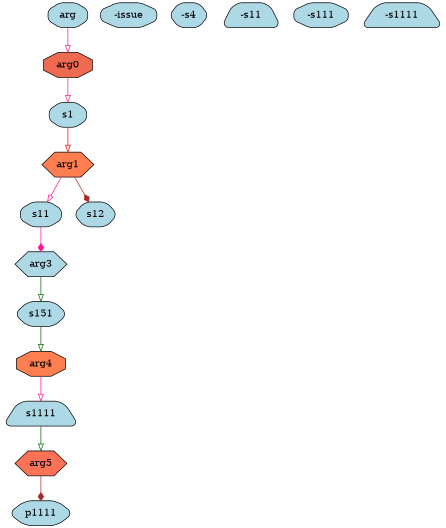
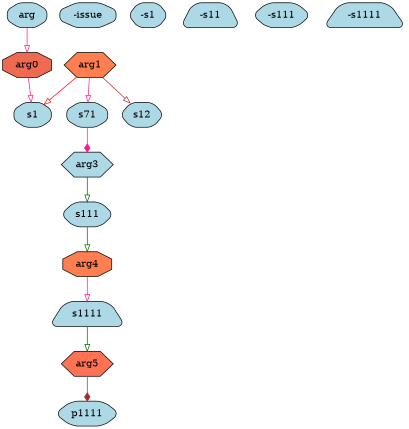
(189, 15) -> (148, 15)
(321, 15) -> (282, 15)
(68, 136) -> (63, 89)
(80, 186) -> (114, 88)
(41, 214) -> (87, 115)
(41, 314) -> (87, 214)
